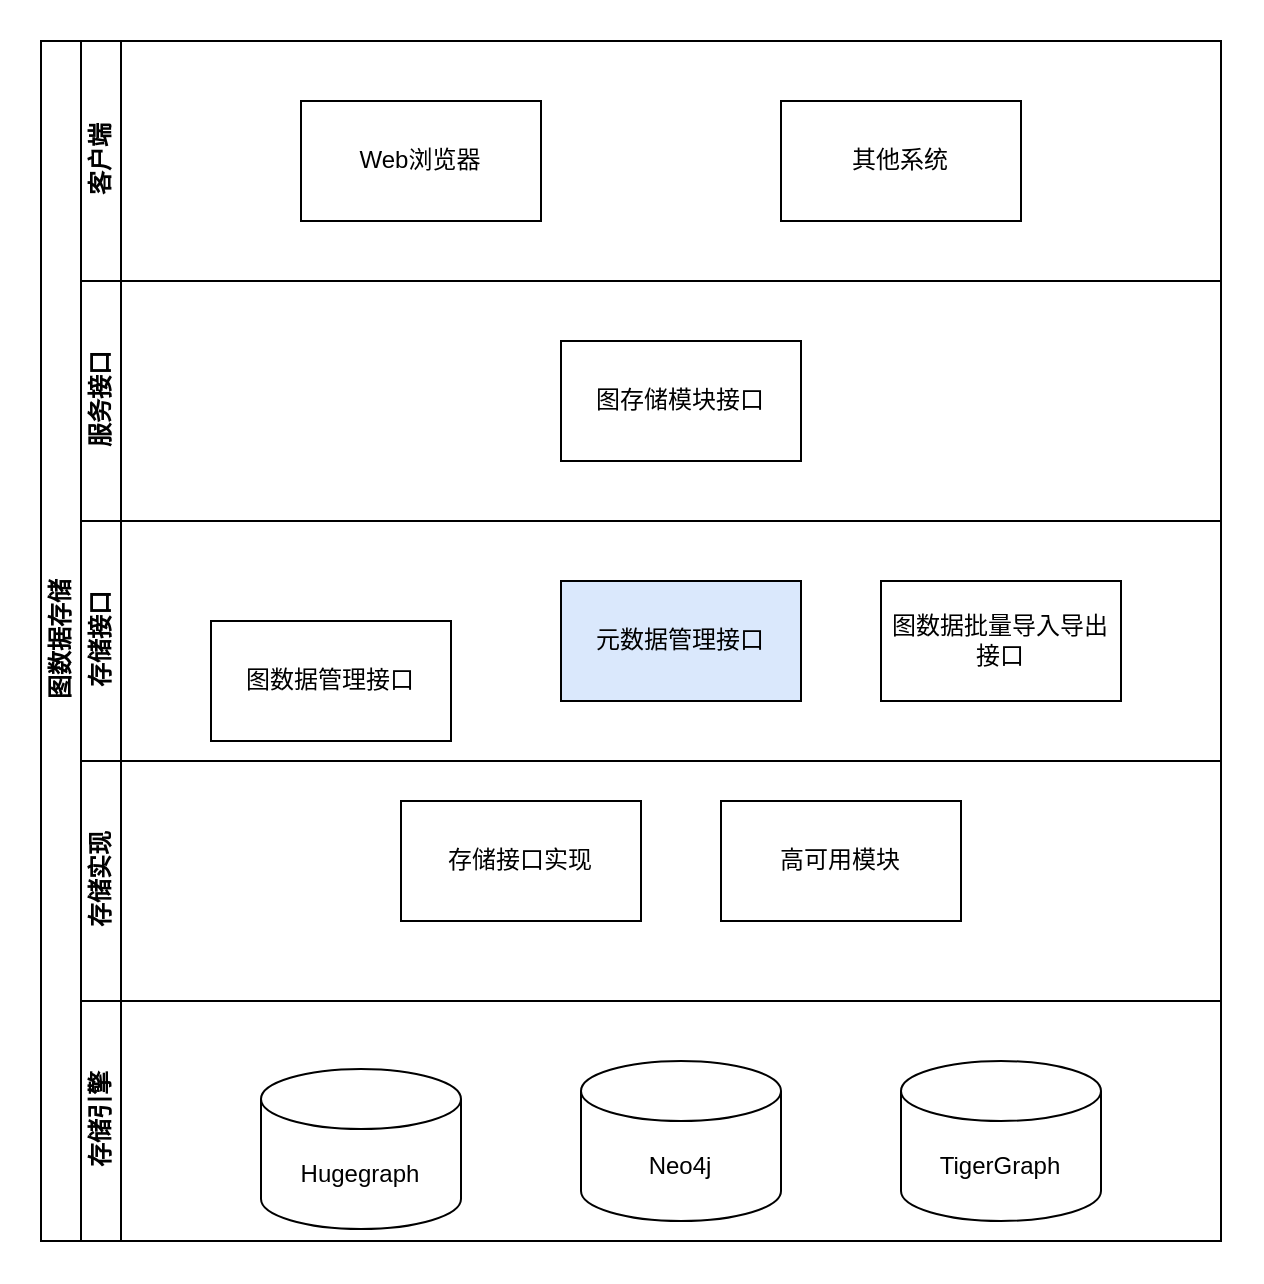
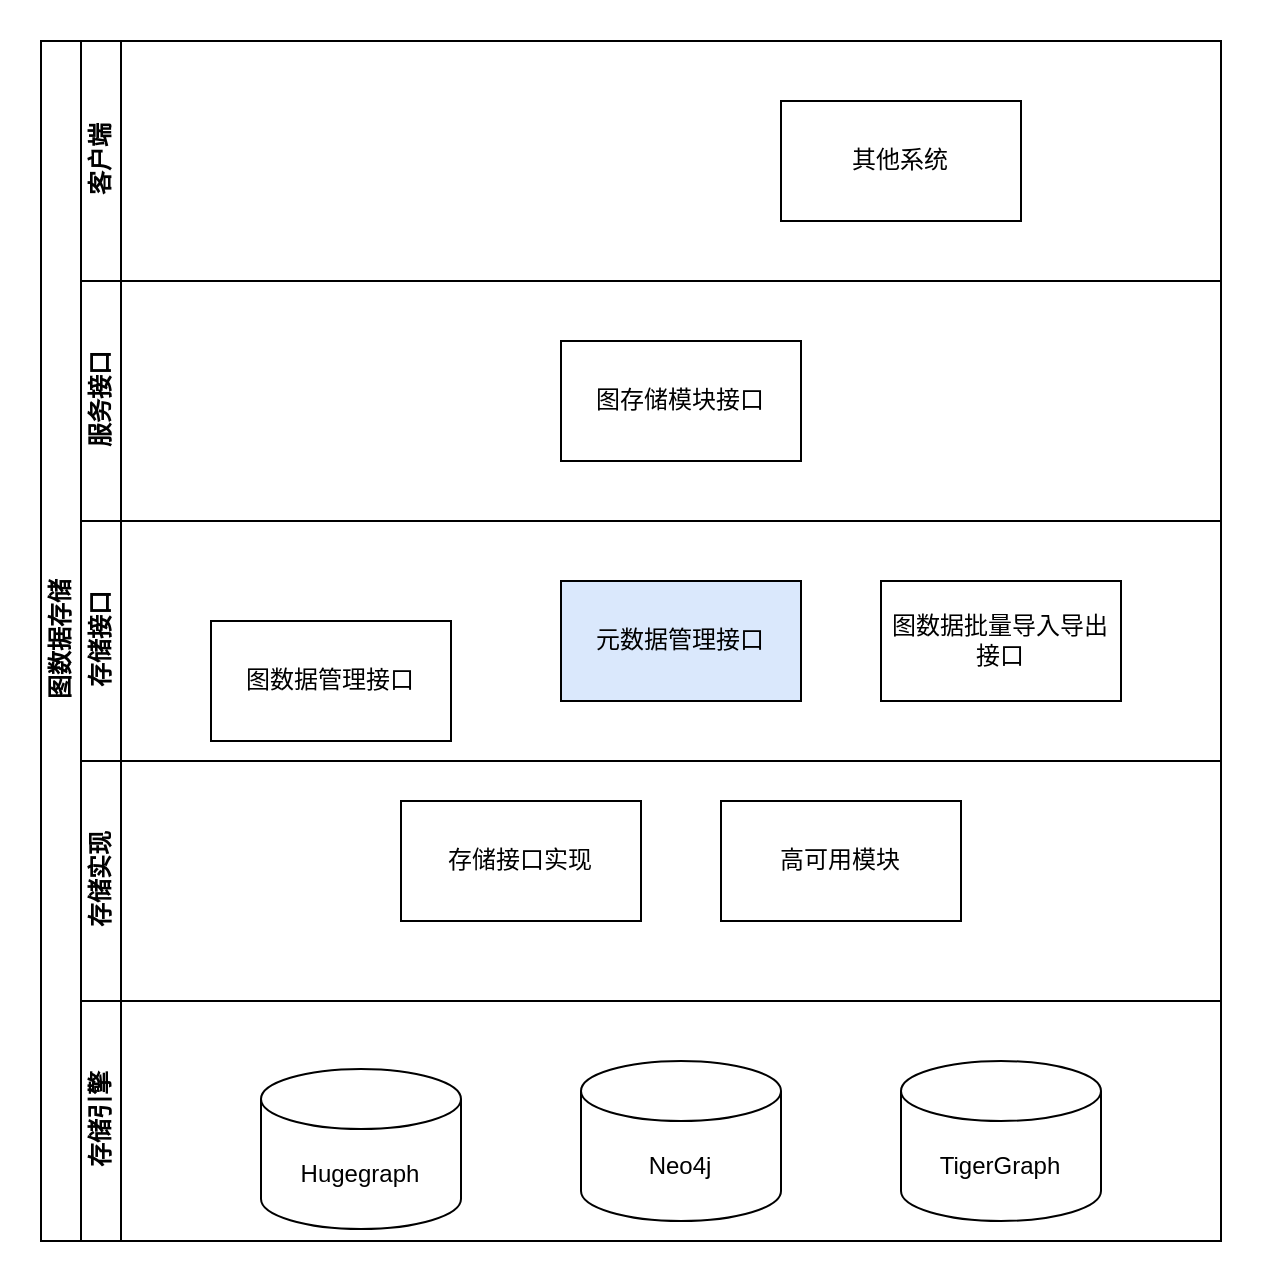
(421, 161) -> none
